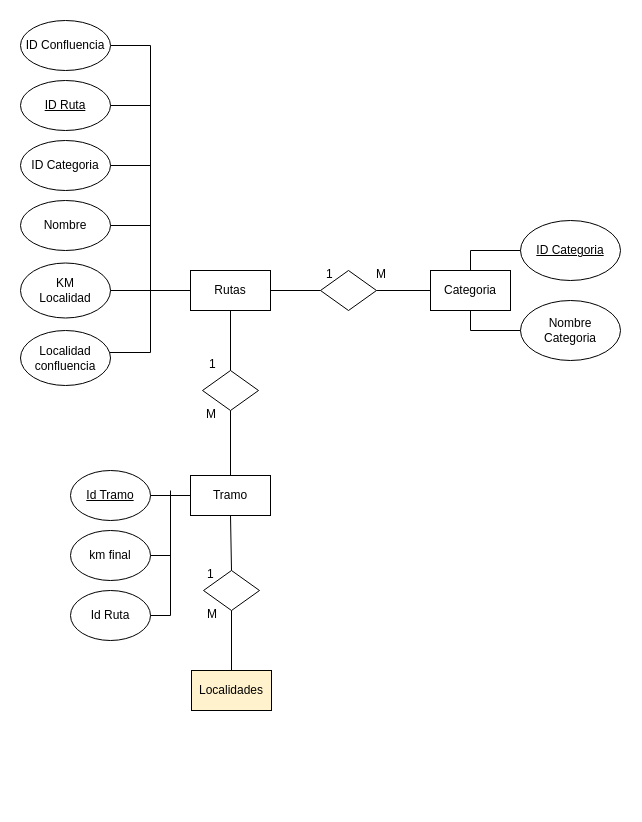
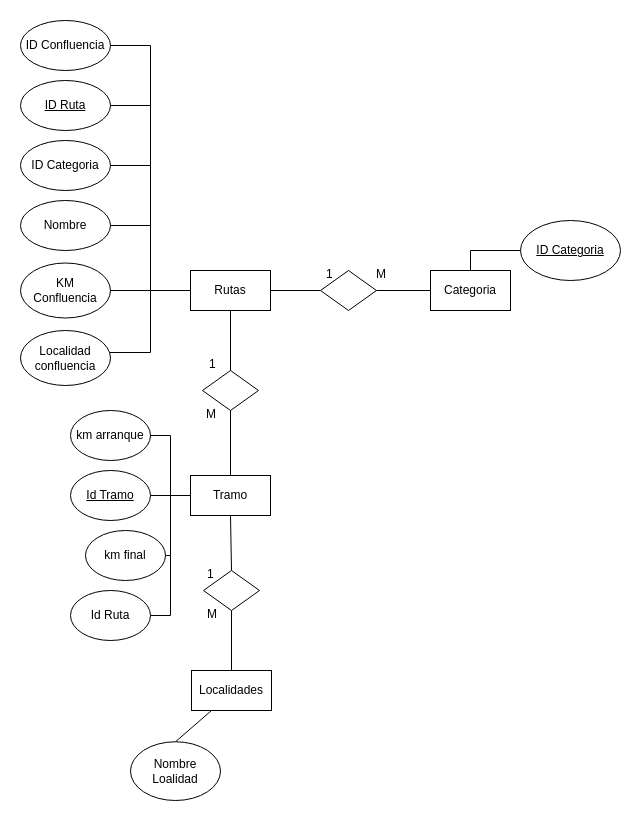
(66, 291) -> (66, 291)
(486, 331) -> none
(571, 331) -> none
none -> (111, 436)
none -> (171, 452)
(111, 556) -> (126, 556)
(232, 691) -> (232, 691)
none -> (193, 726)
none -> (176, 771)
